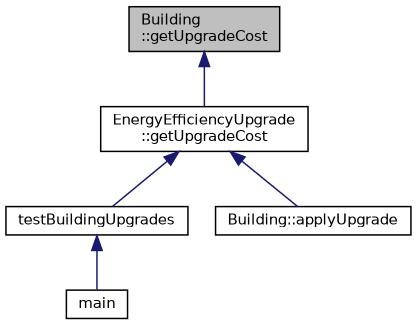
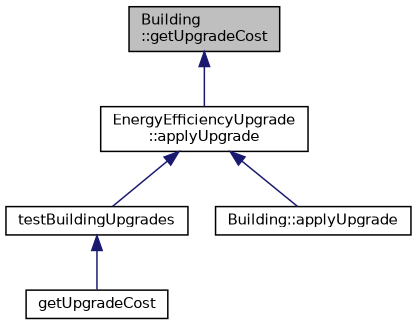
(204, 129) -> (204, 129)
(97, 304) -> (97, 304)
